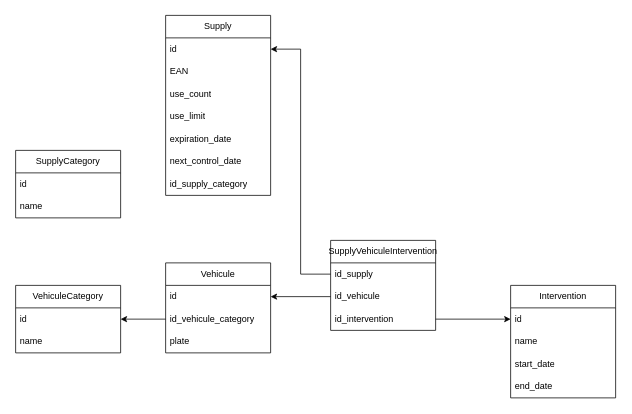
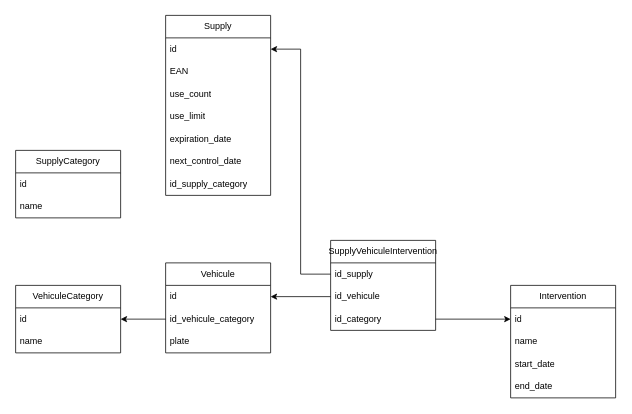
(369, 319) -> (361, 319)
